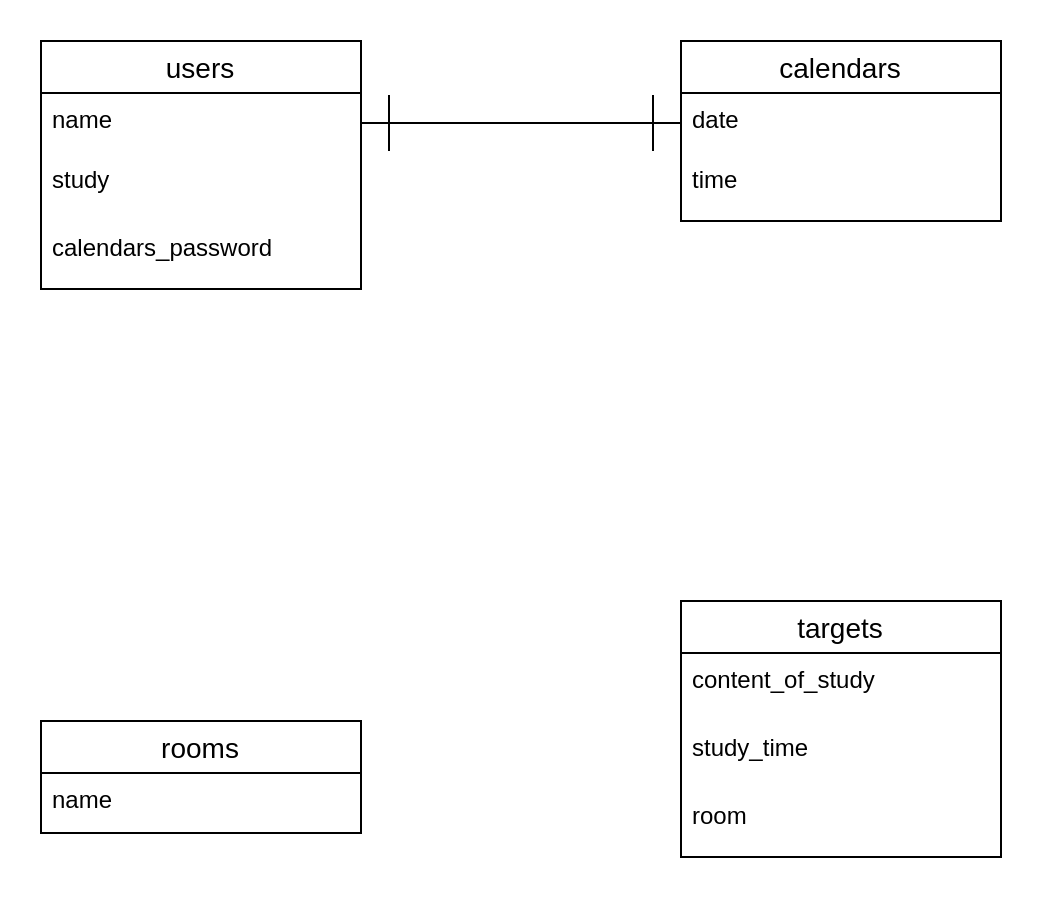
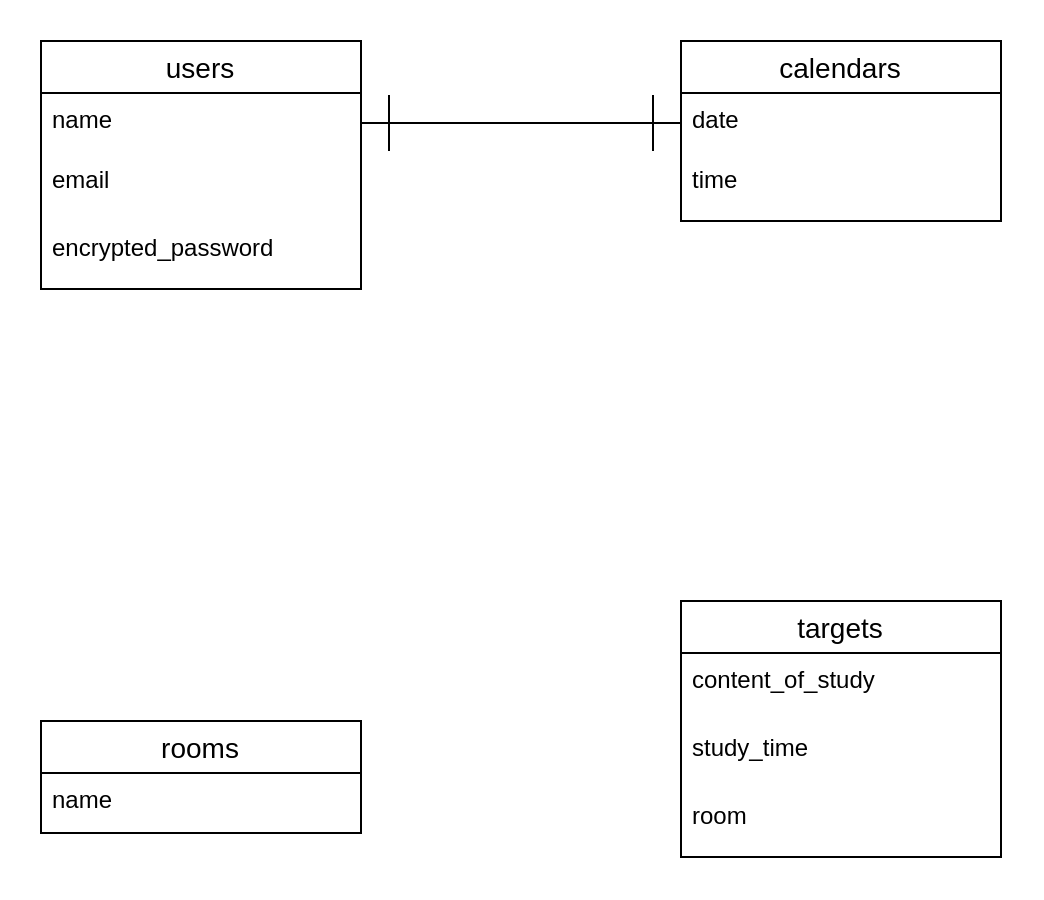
(86, 180) -> (79, 180)
(170, 248) -> (173, 248)
